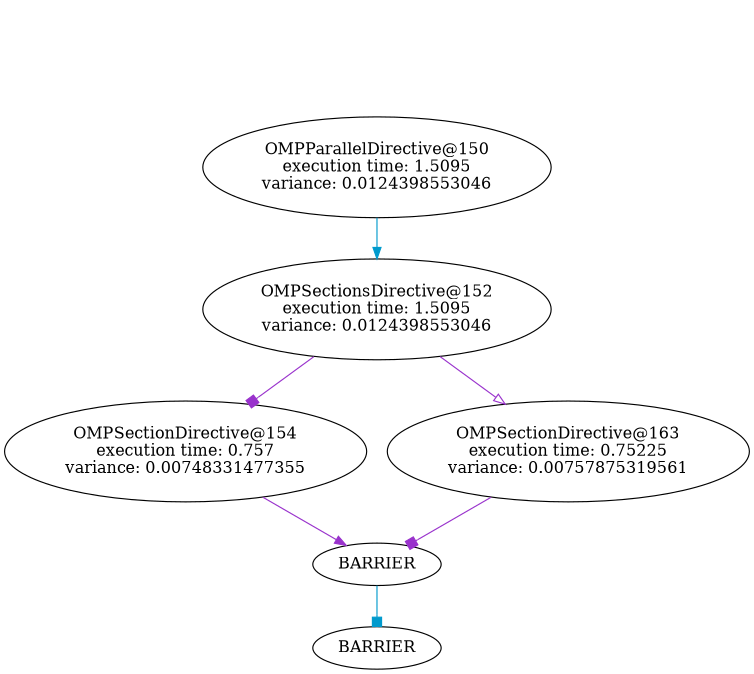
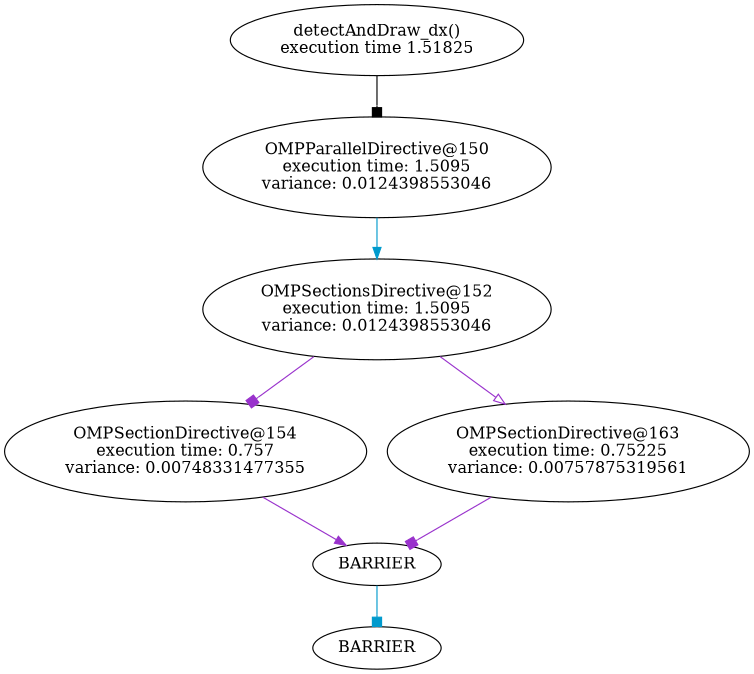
none -> (377, 40)
